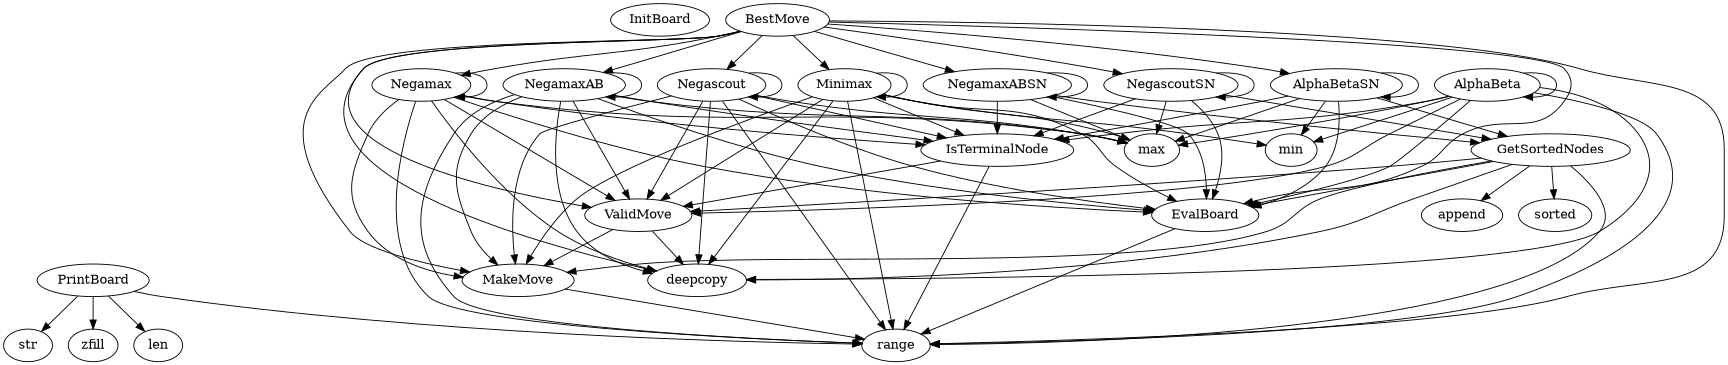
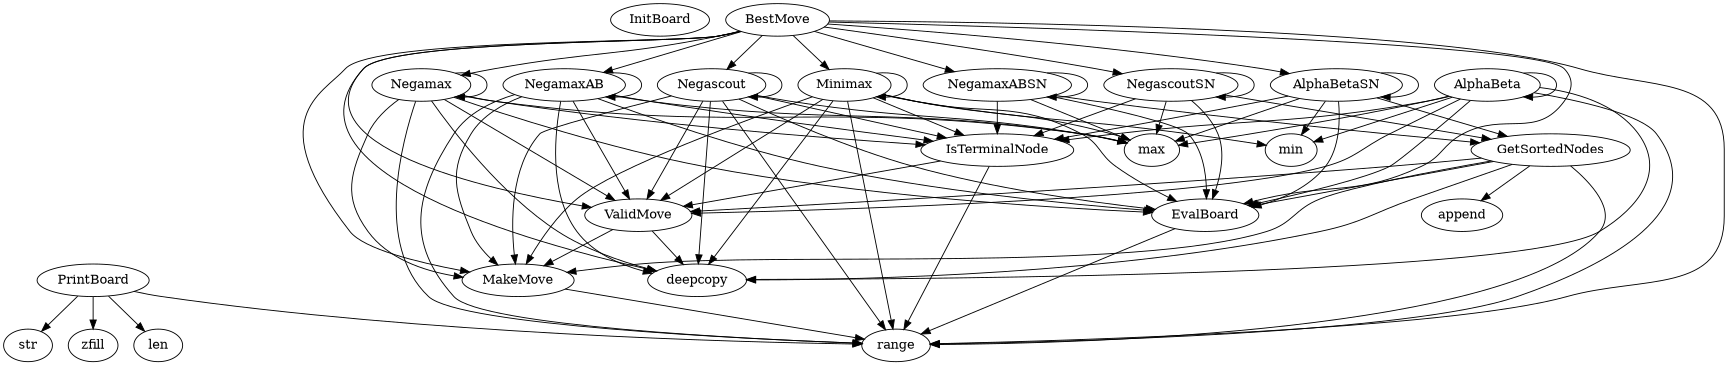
(1555, 215) -> none
